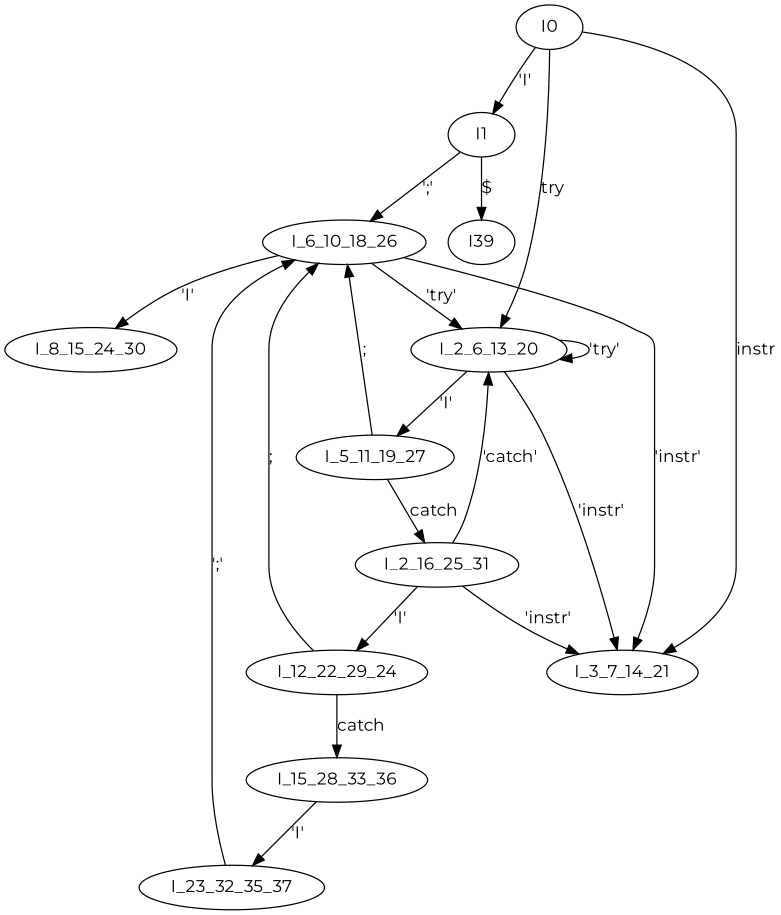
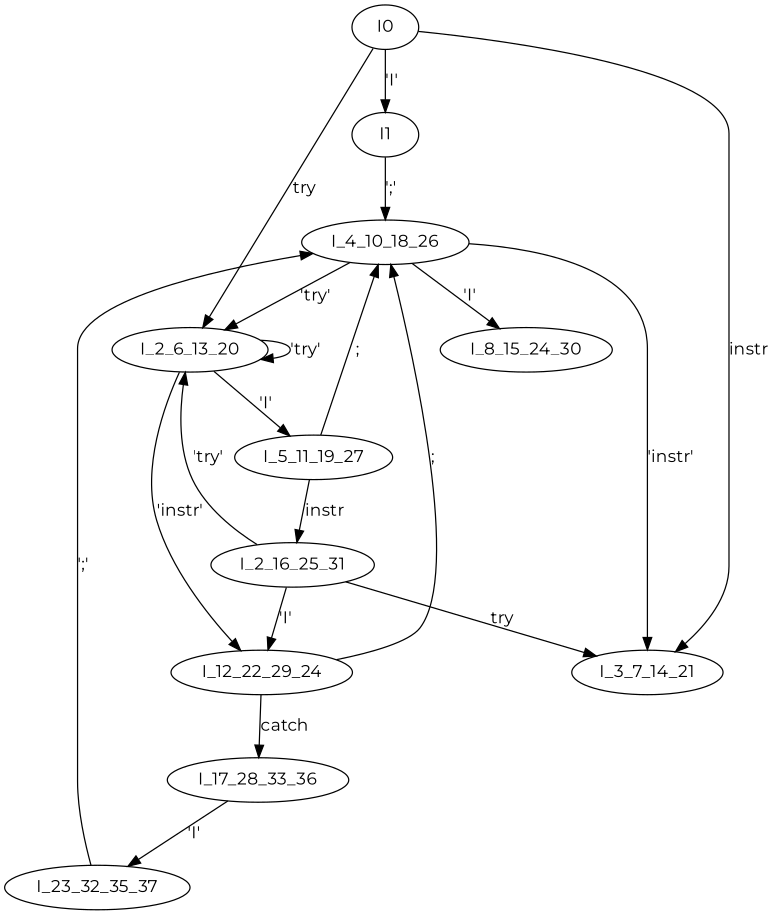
(344, 242) -> (385, 242)
(482, 242) -> none
(511, 457) -> (208, 457)
(571, 500) -> (156, 516)
(435, 511) -> (325, 511)
(548, 619) -> (502, 619)
(337, 780) -> (258, 780)
